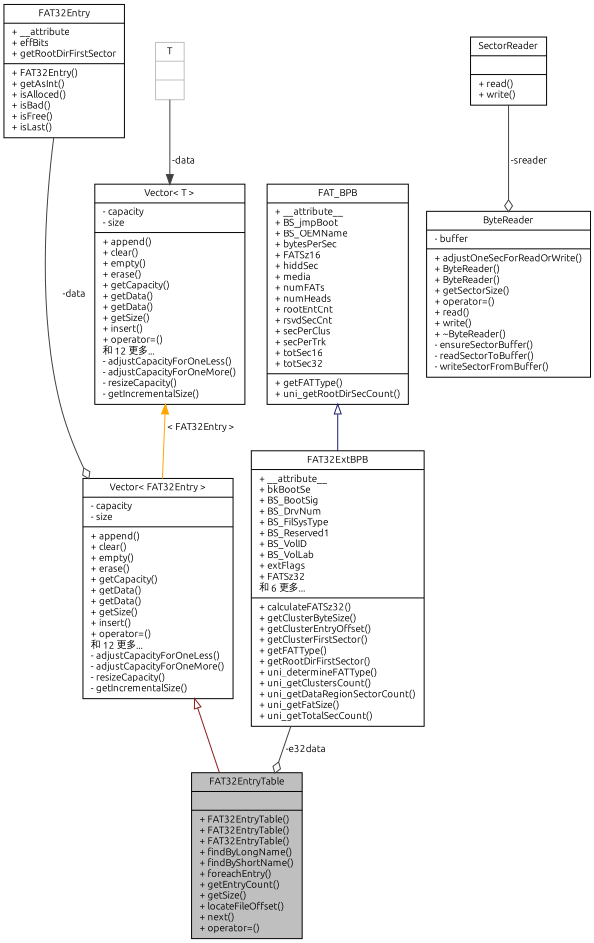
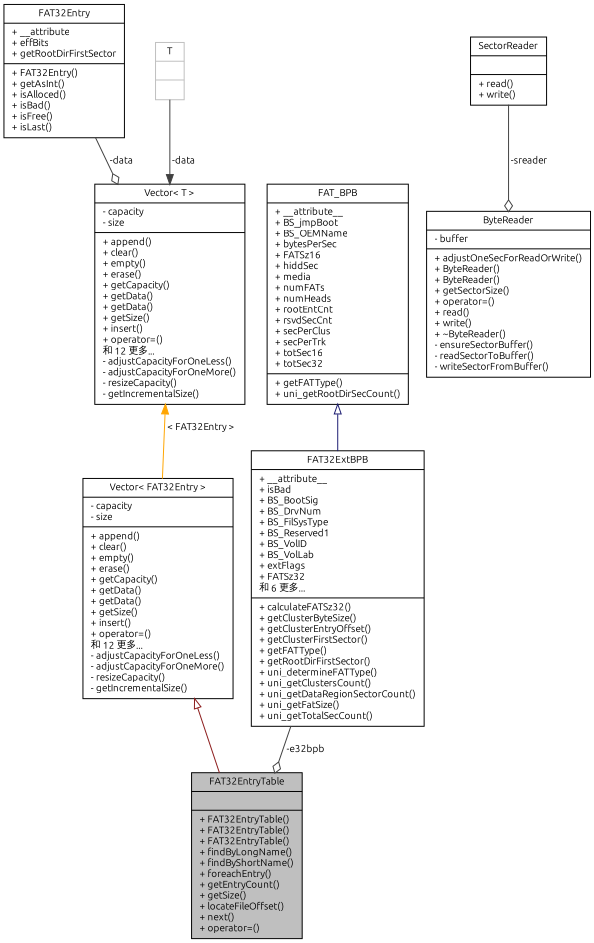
(46, 305) -> (104, 156)
(285, 490) -> (276, 490)
(305, 750) -> (305, 750)
